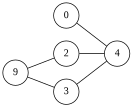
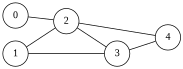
(92, 35) -> (41, 18)
none -> (92, 37)
(16, 73) -> (16, 54)
